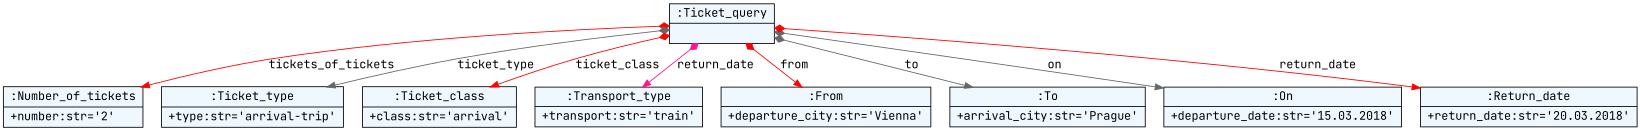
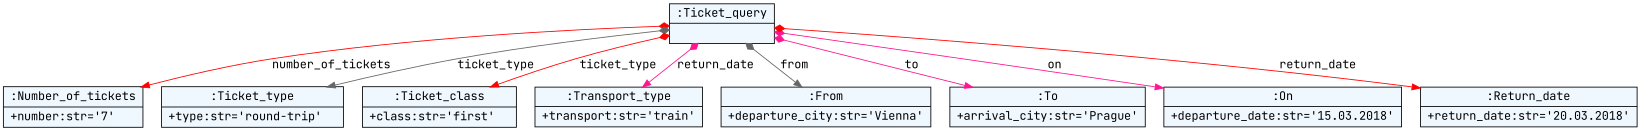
(970, 60) -> (970, 60)
(875, 63) -> (875, 63)
(332, 65) -> (332, 65)
(618, 65) -> (618, 65)
(775, 66) -> (775, 66)
(63, 117) -> (63, 117)
(252, 117) -> (245, 117)
(439, 117) -> (432, 117)
